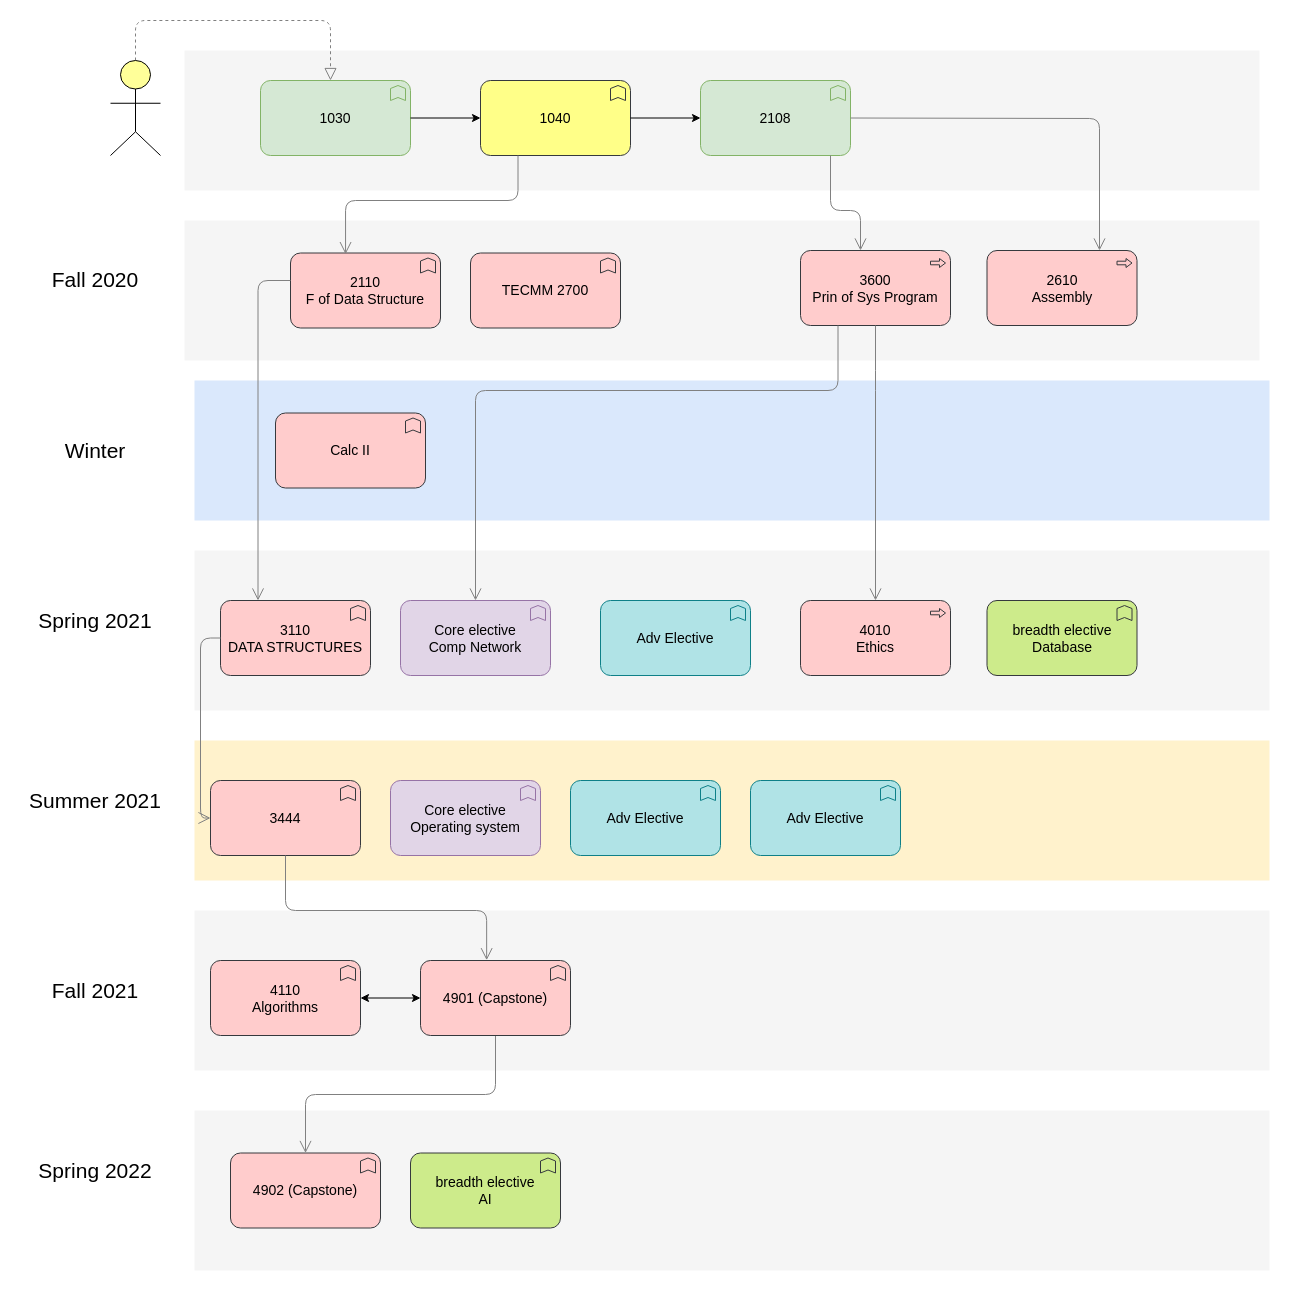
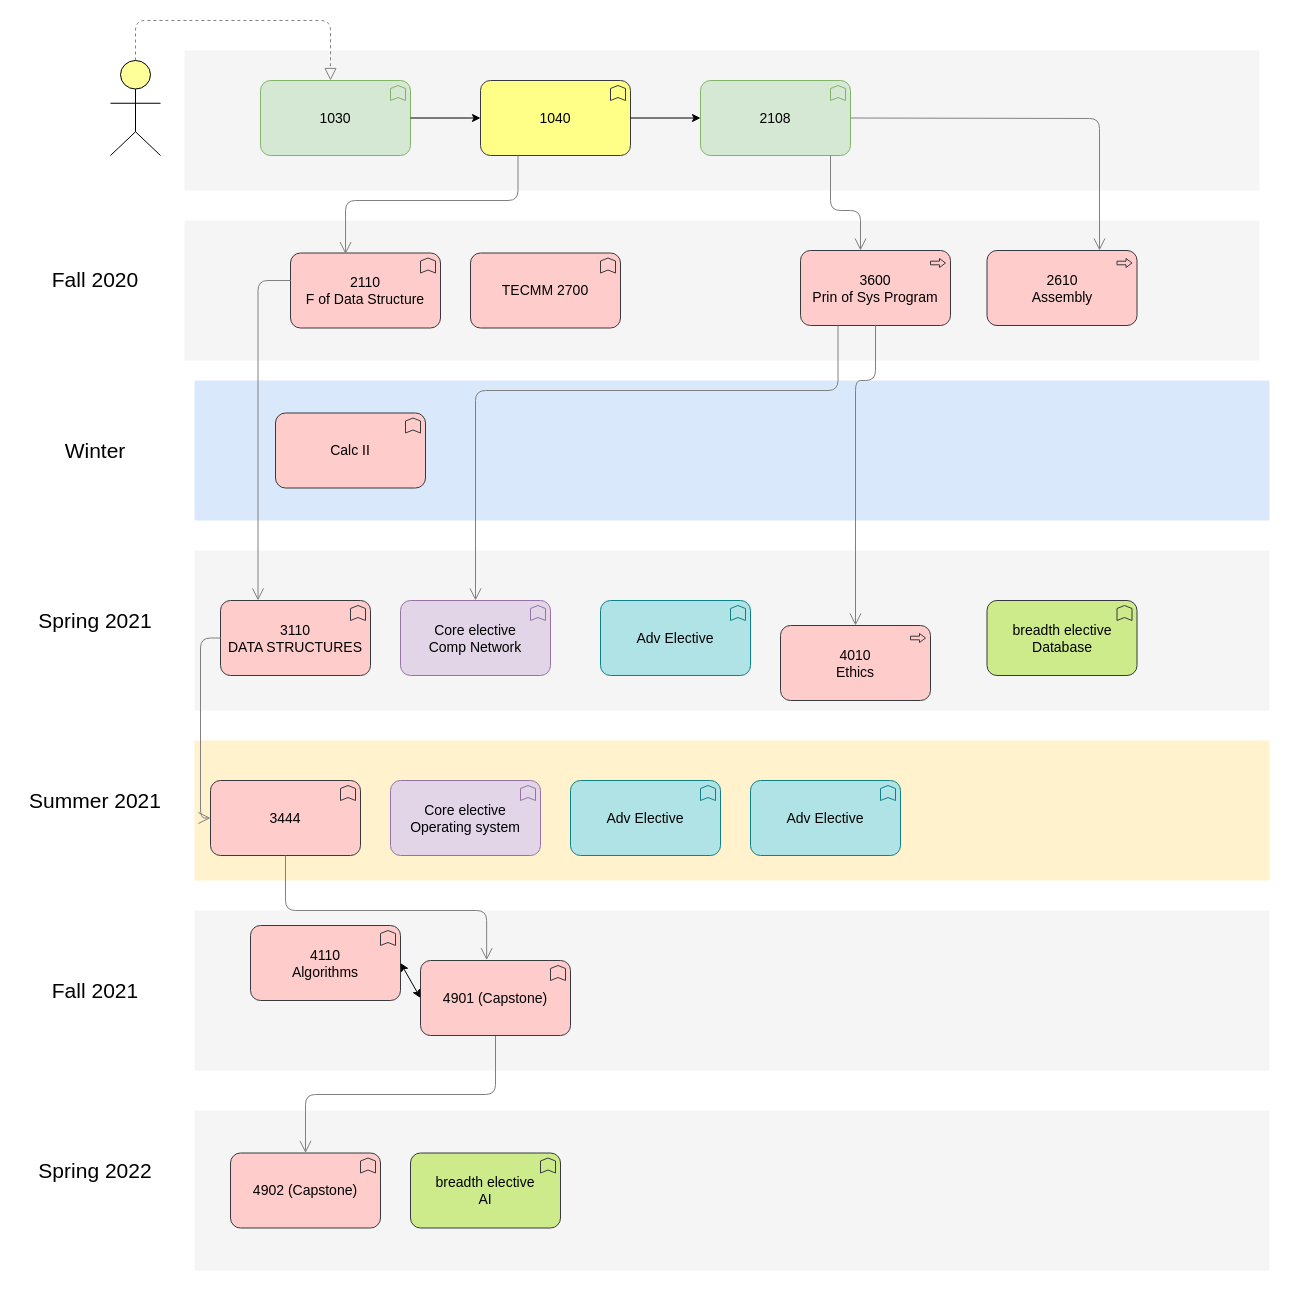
(876, 638) -> (856, 663)
(286, 998) -> (326, 963)
